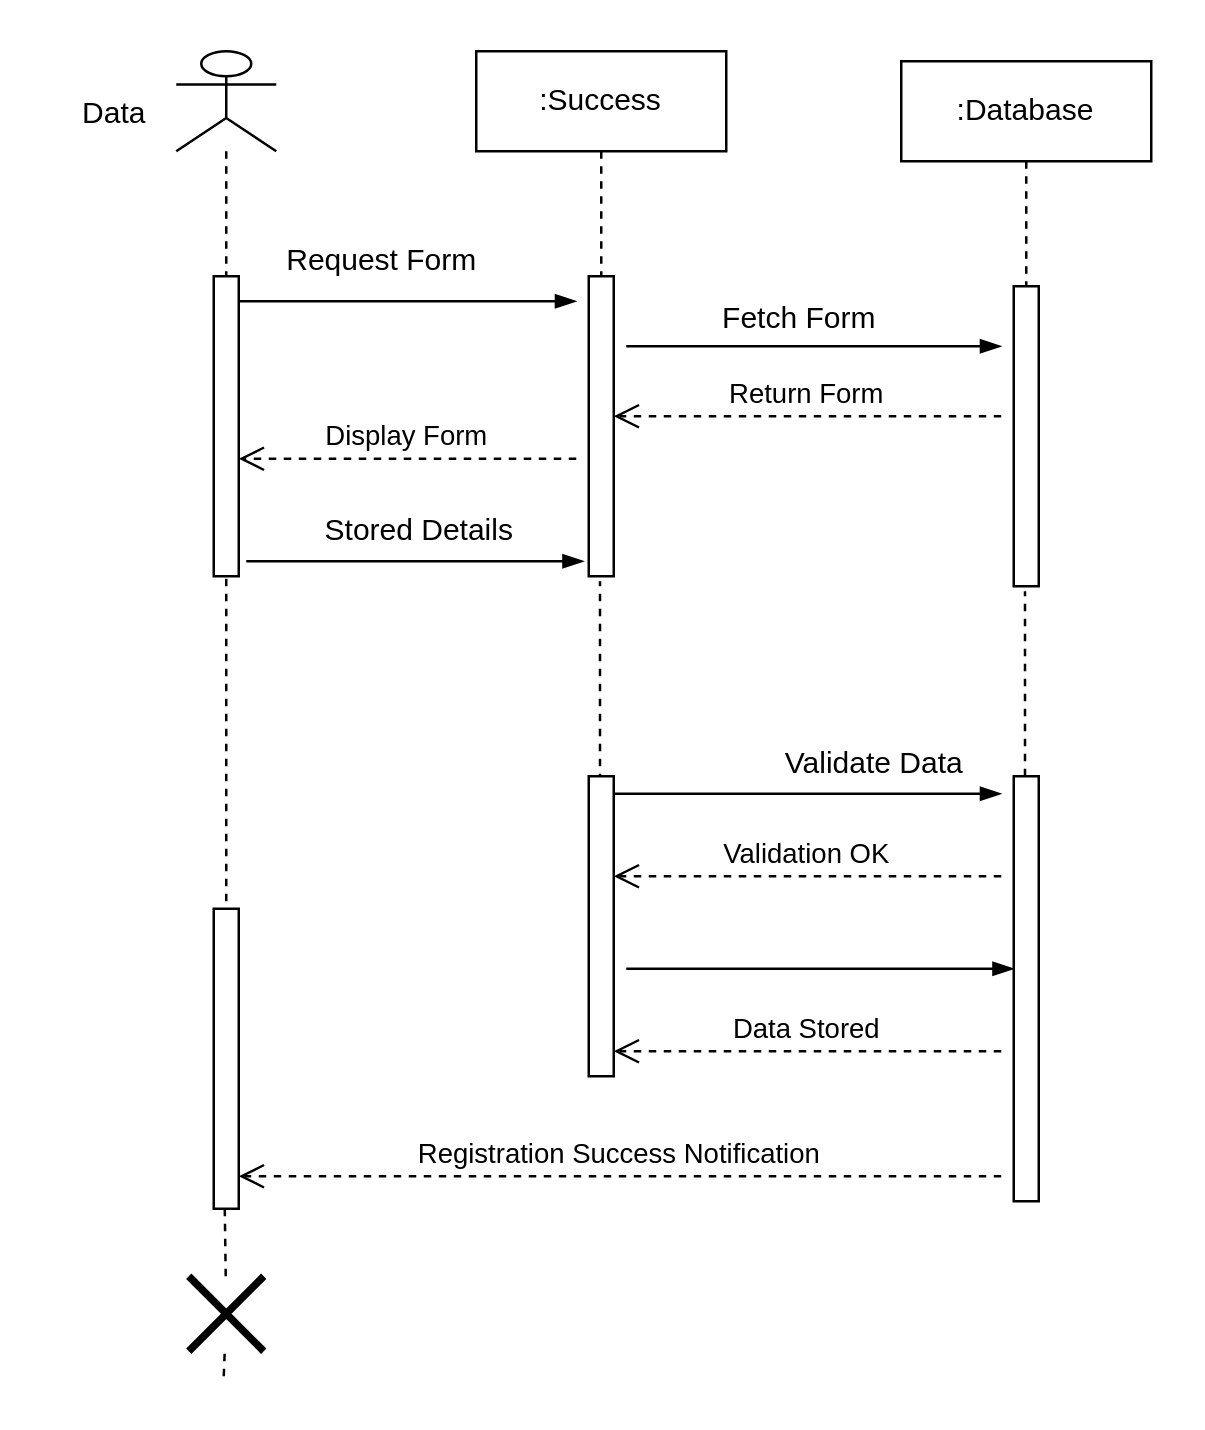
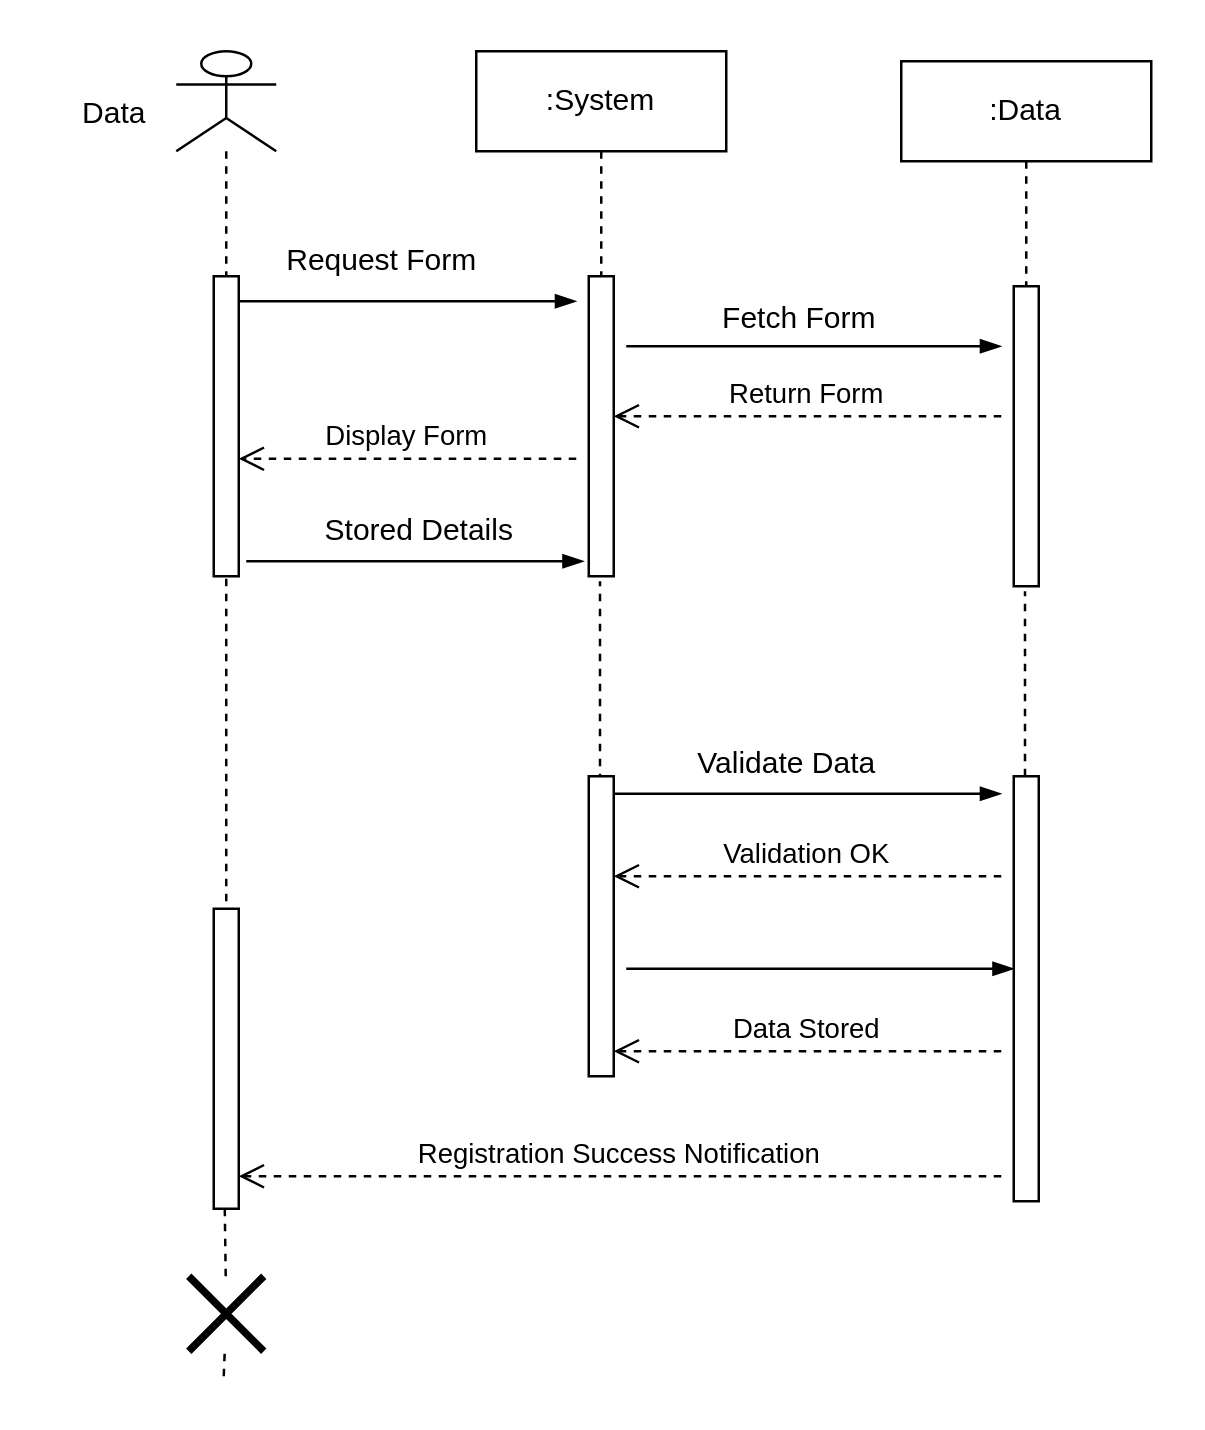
(601, 101) -> (601, 101)
(1026, 111) -> (1026, 111)
(874, 764) -> (786, 764)
